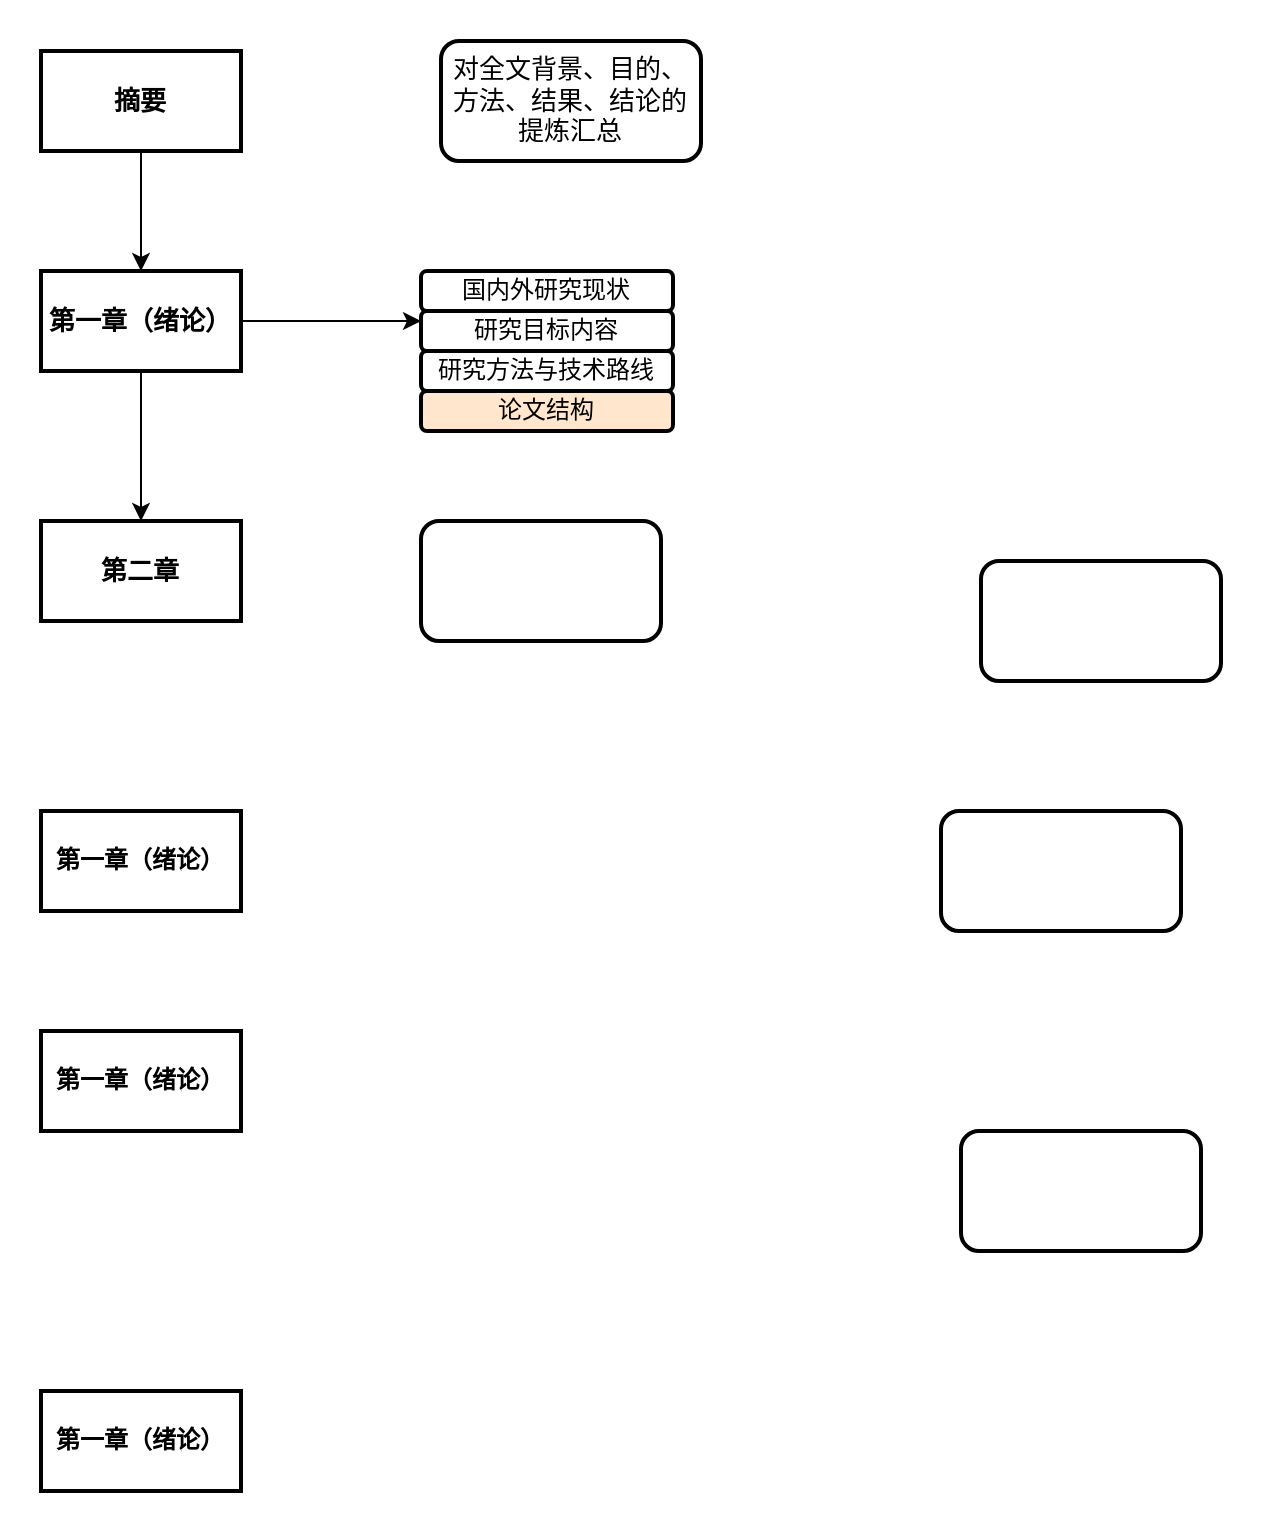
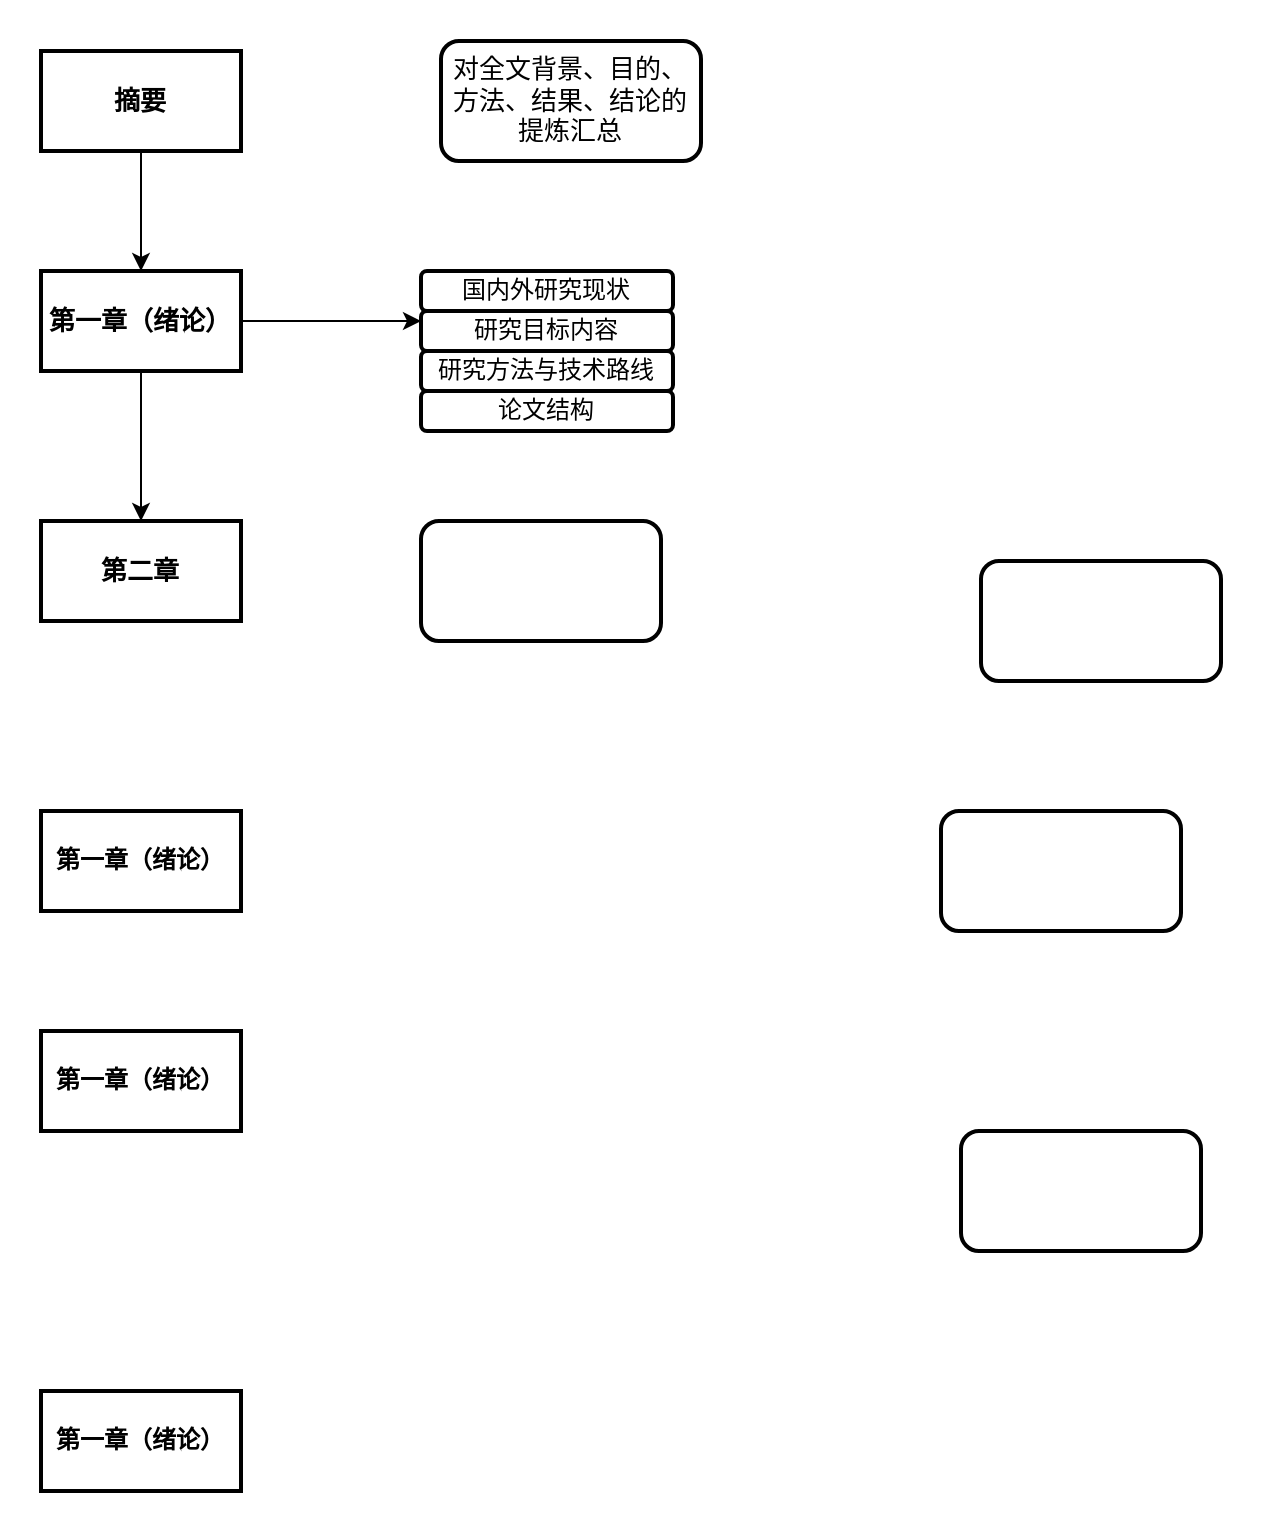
(547, 411) -> (547, 411)
